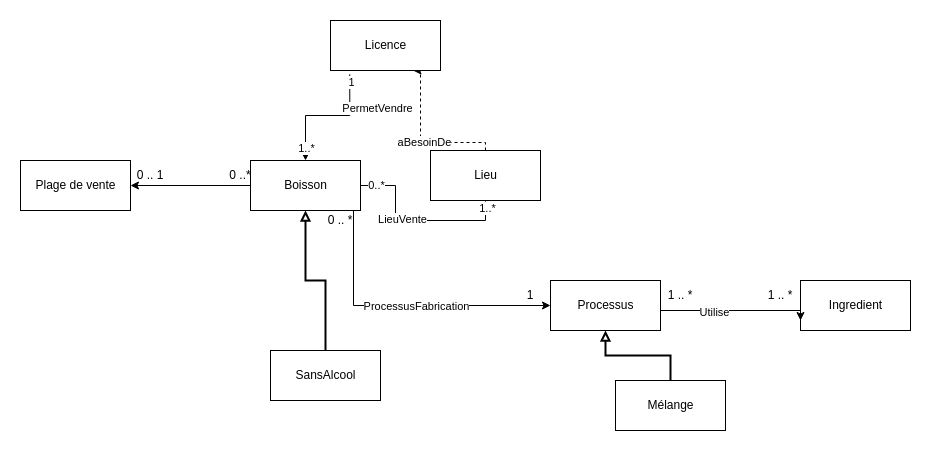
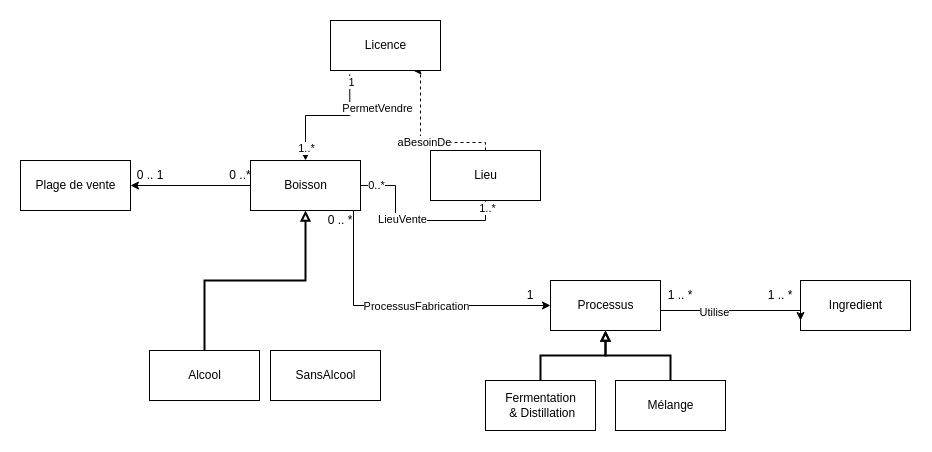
none -> (219, 281)
(326, 307) -> none
none -> (560, 356)
none -> (205, 376)
none -> (541, 406)
